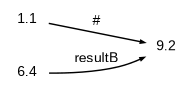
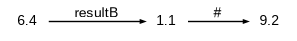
(95, 71) -> (95, 22)
